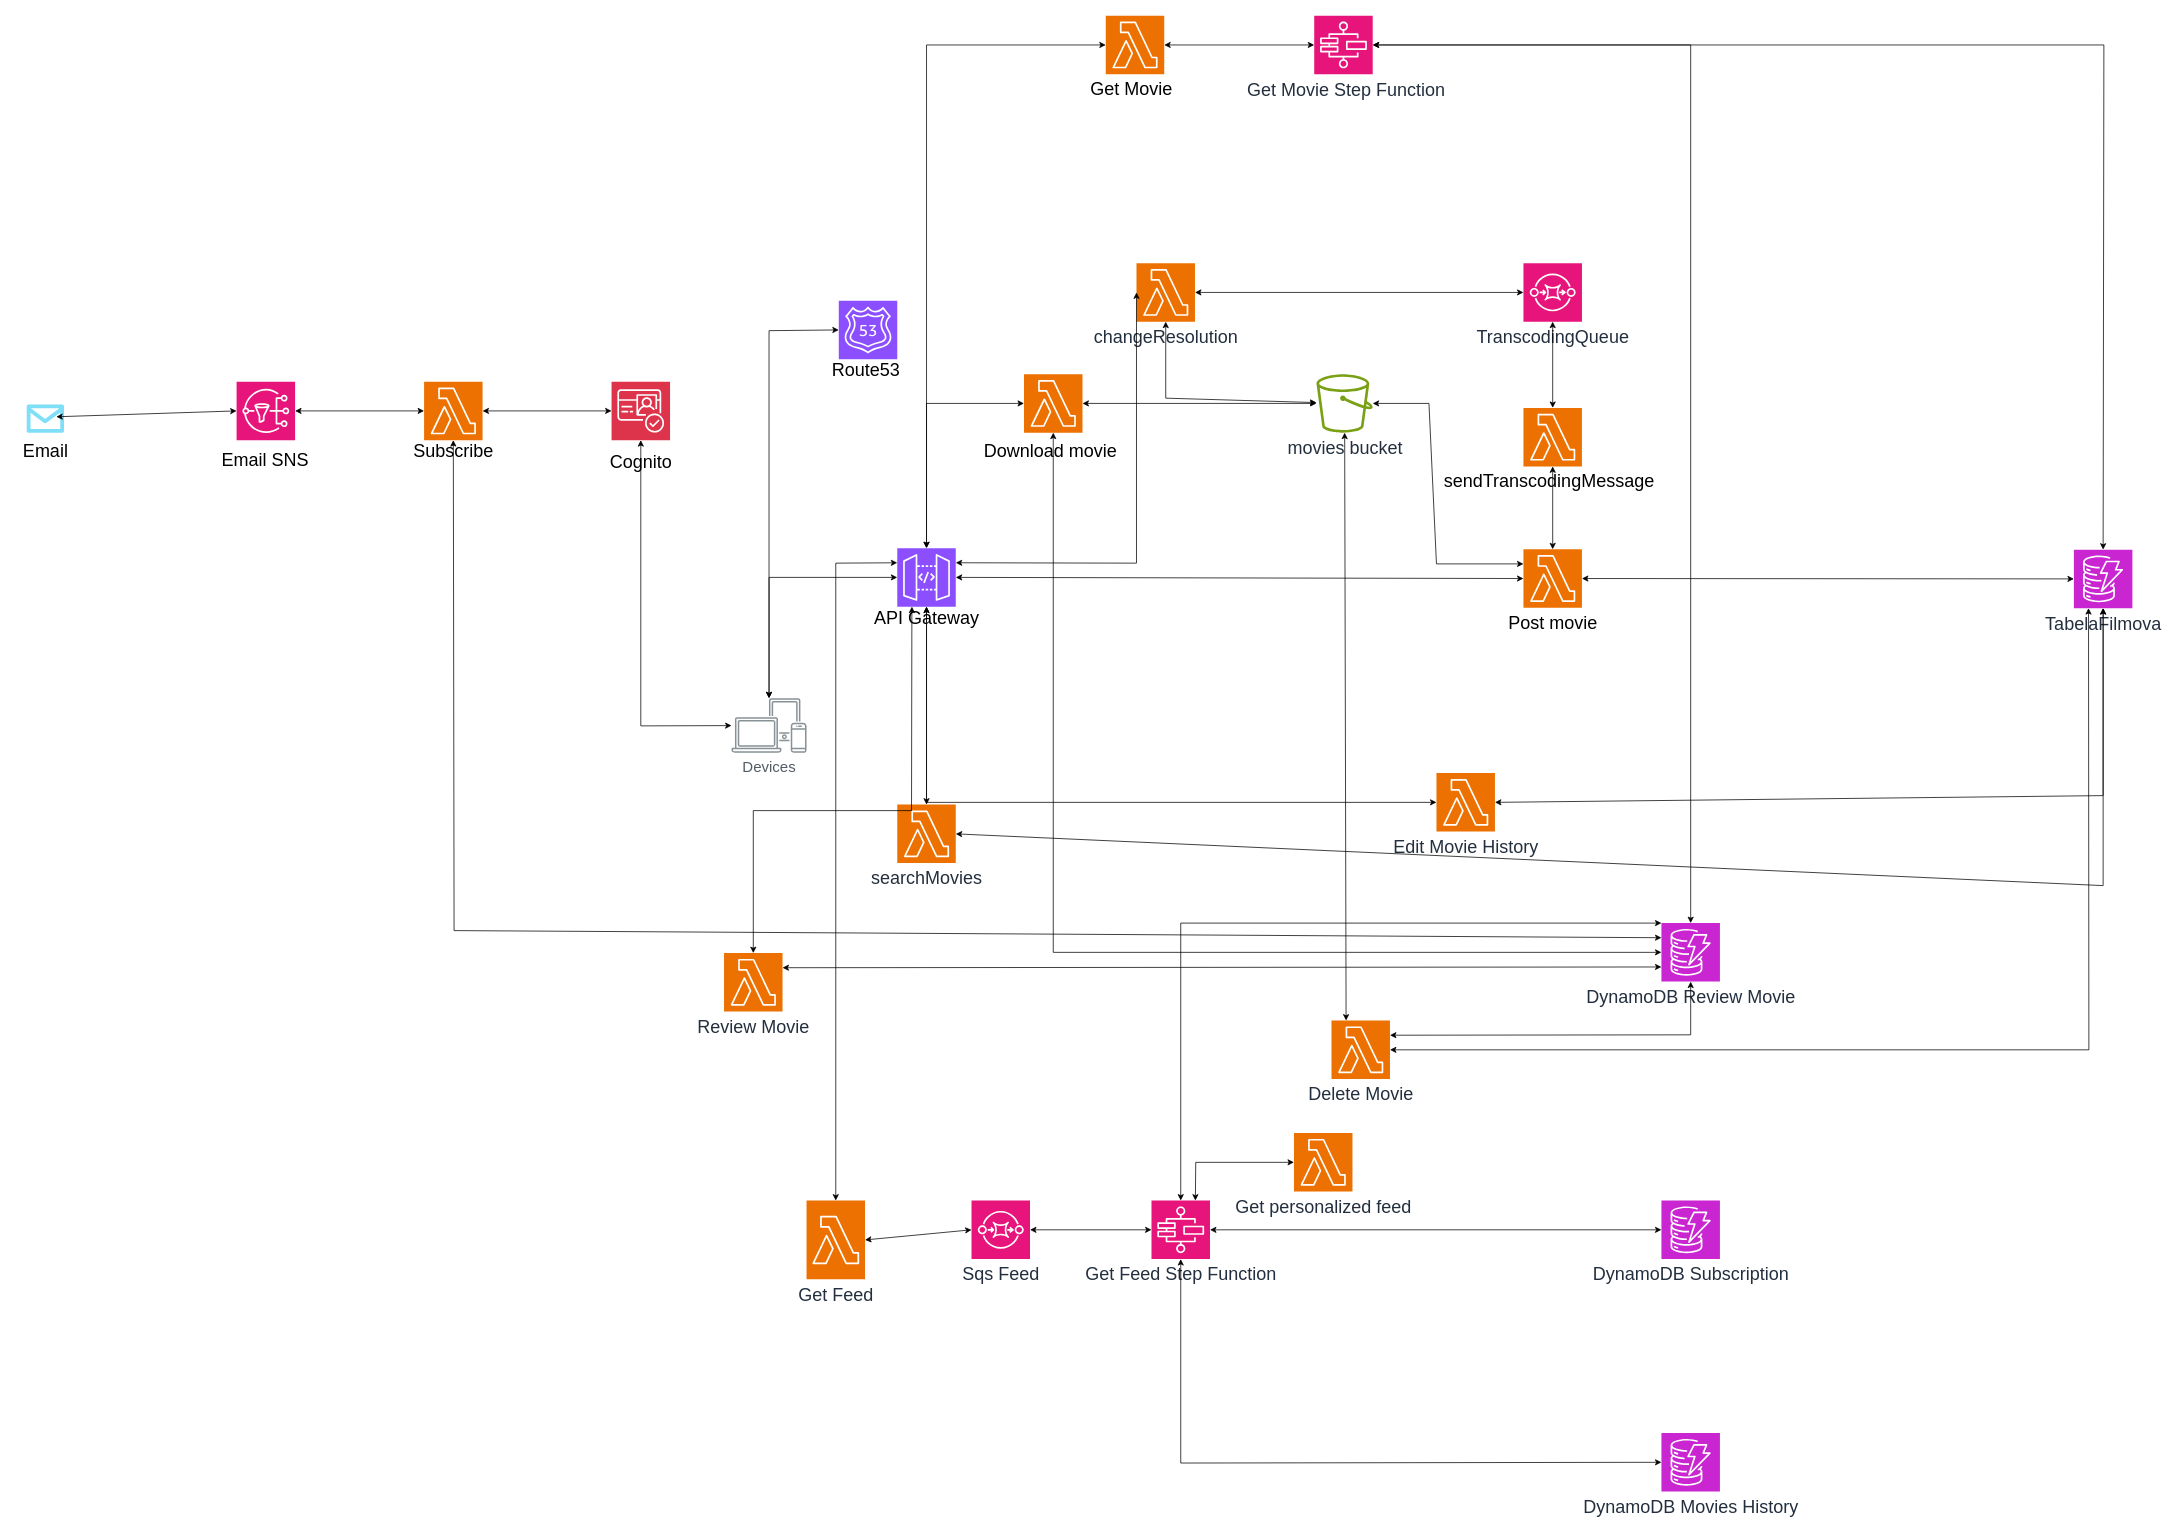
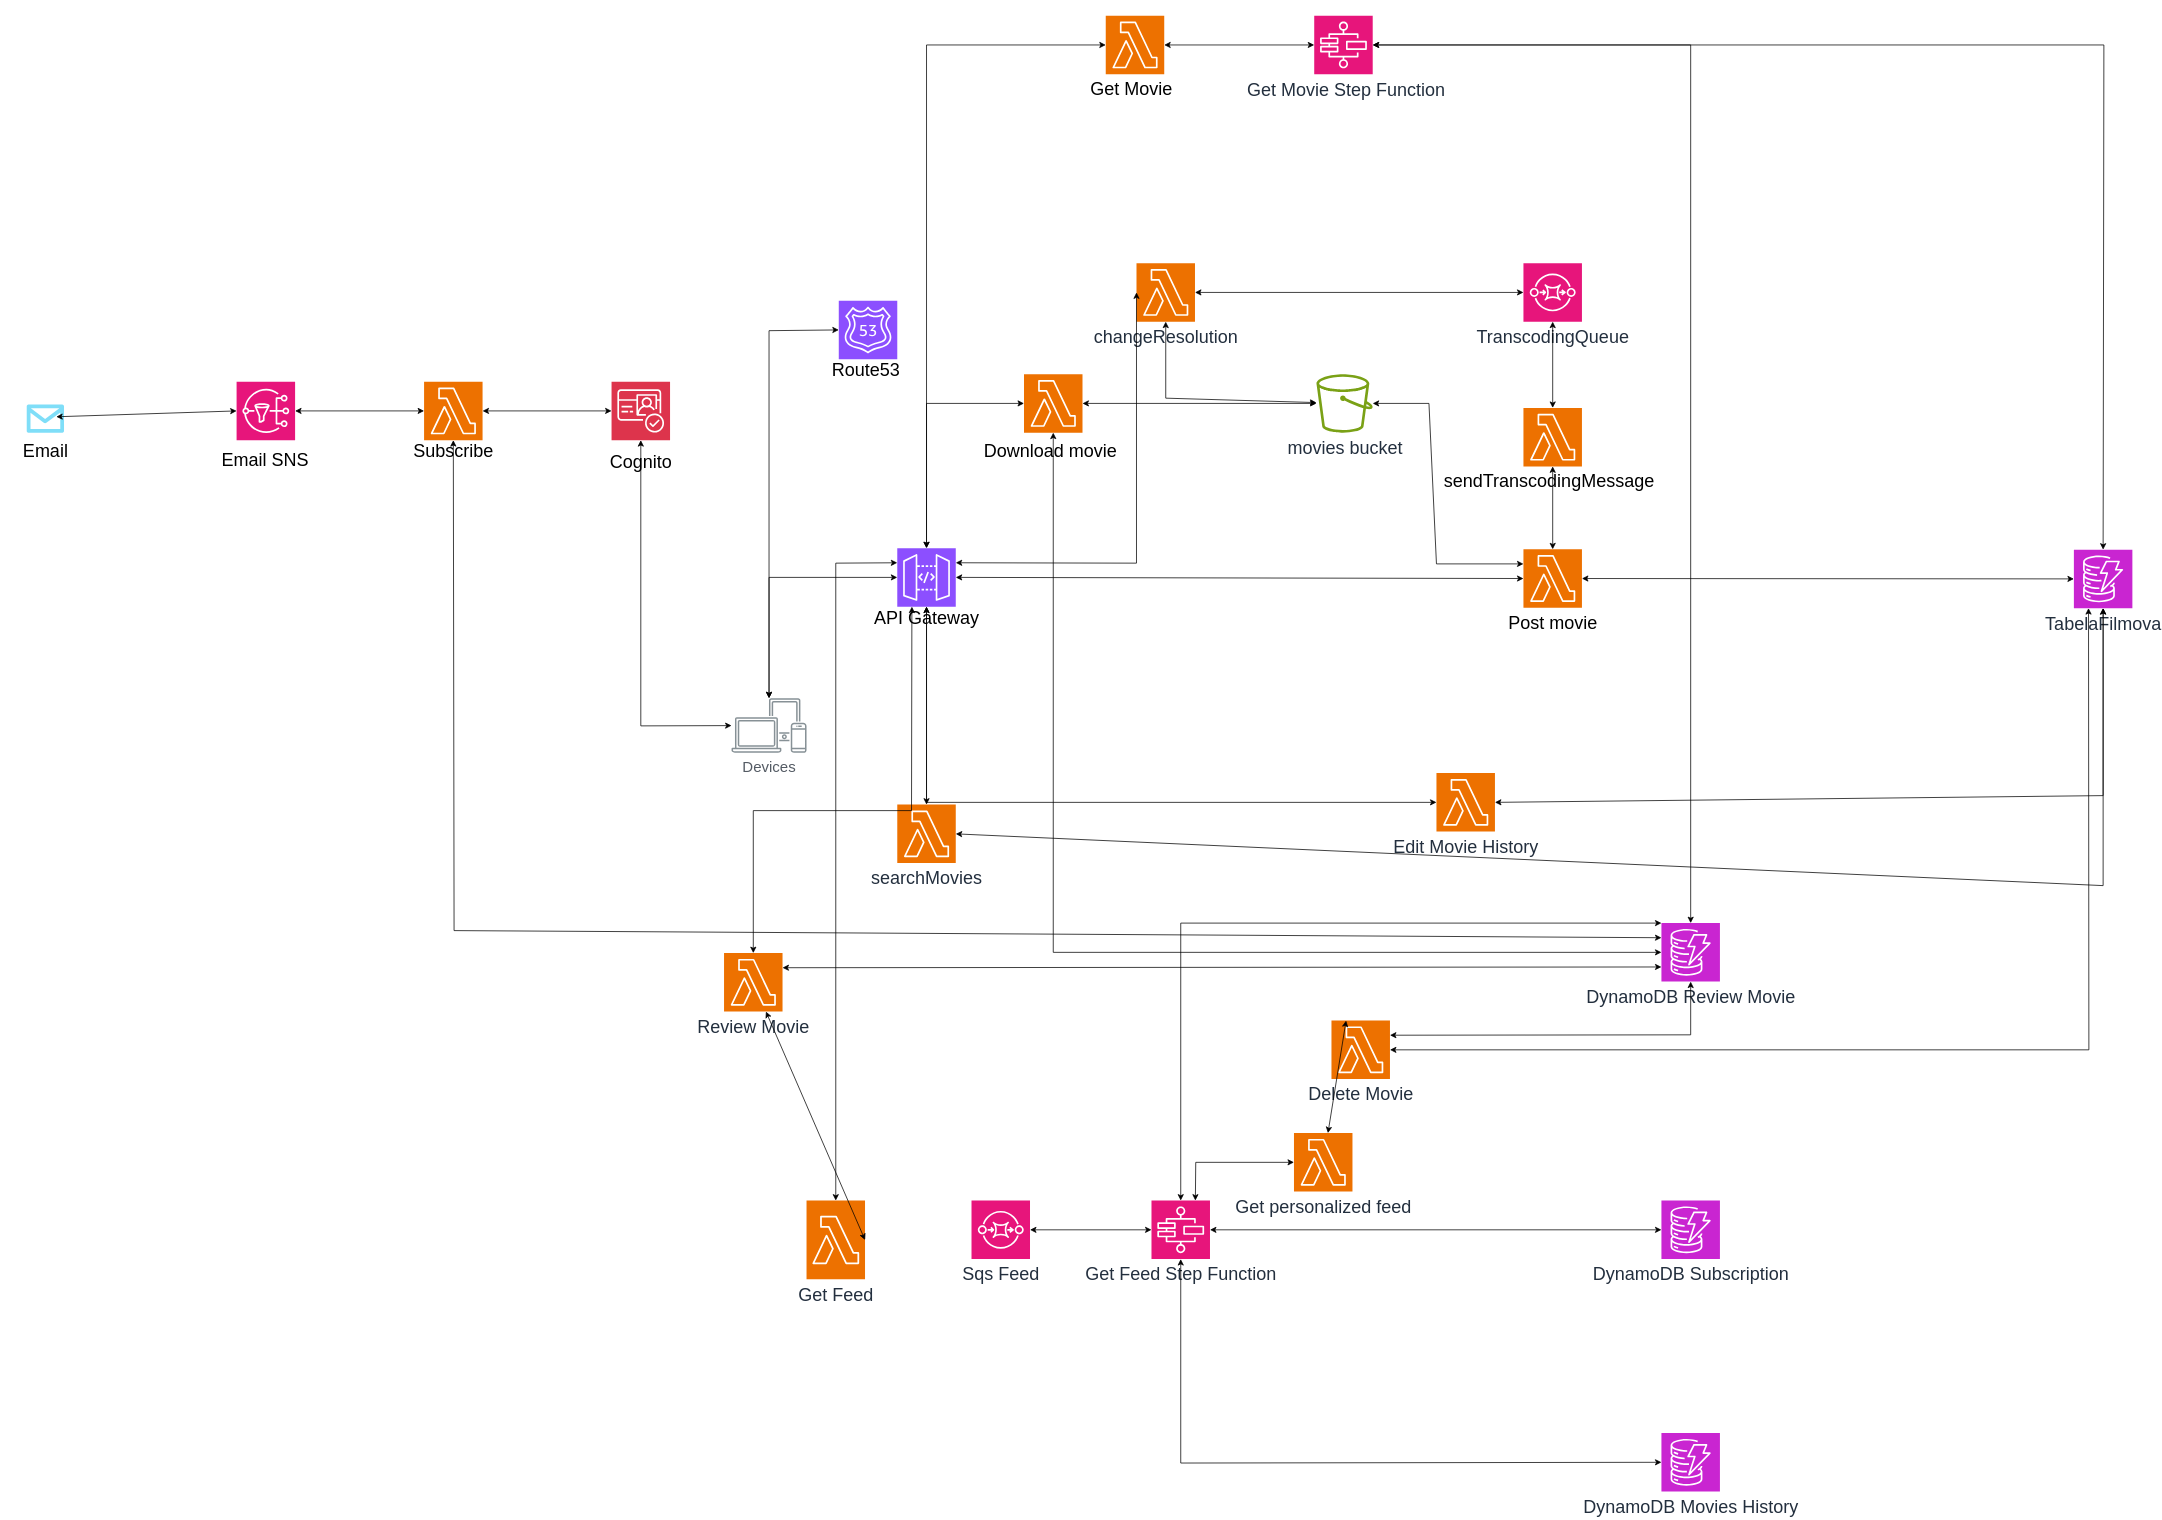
(1346, 777) -> (1337, 1077)
(918, 1235) -> (801, 1091)
